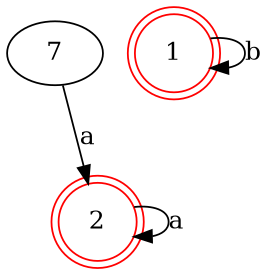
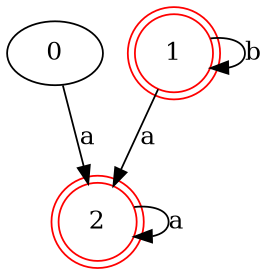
(55, 53) -> (55, 53)
none -> (140, 129)
